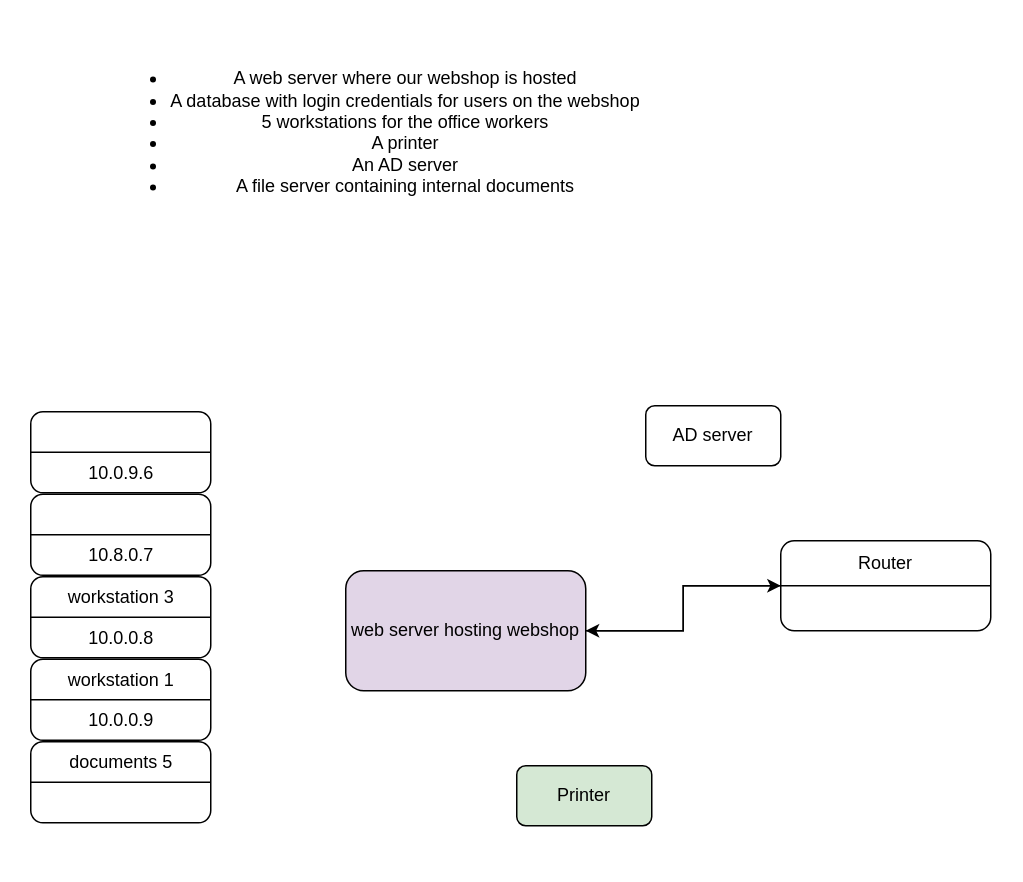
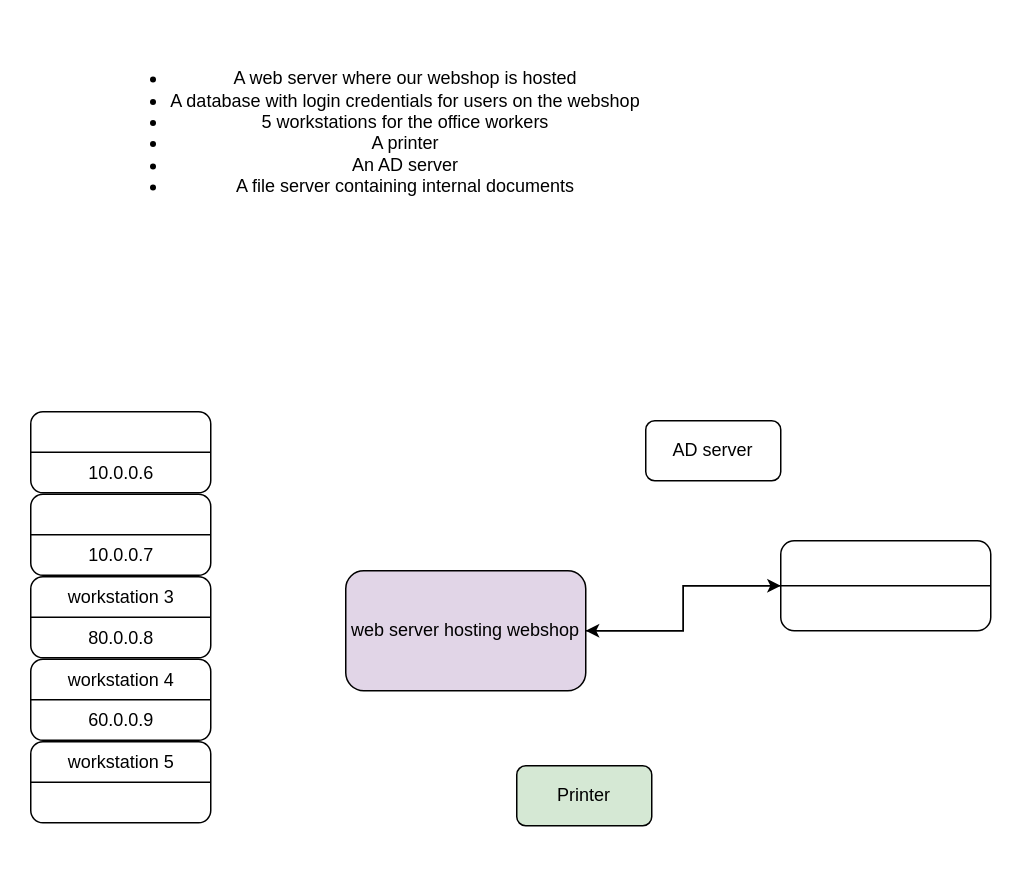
(713, 436) -> (713, 451)
(122, 473) -> (122, 473)
(122, 556) -> (122, 556)
(886, 563) -> none
(122, 638) -> (122, 638)
(122, 680) -> (122, 680)
(122, 721) -> (122, 721)
(122, 763) -> (122, 763)
